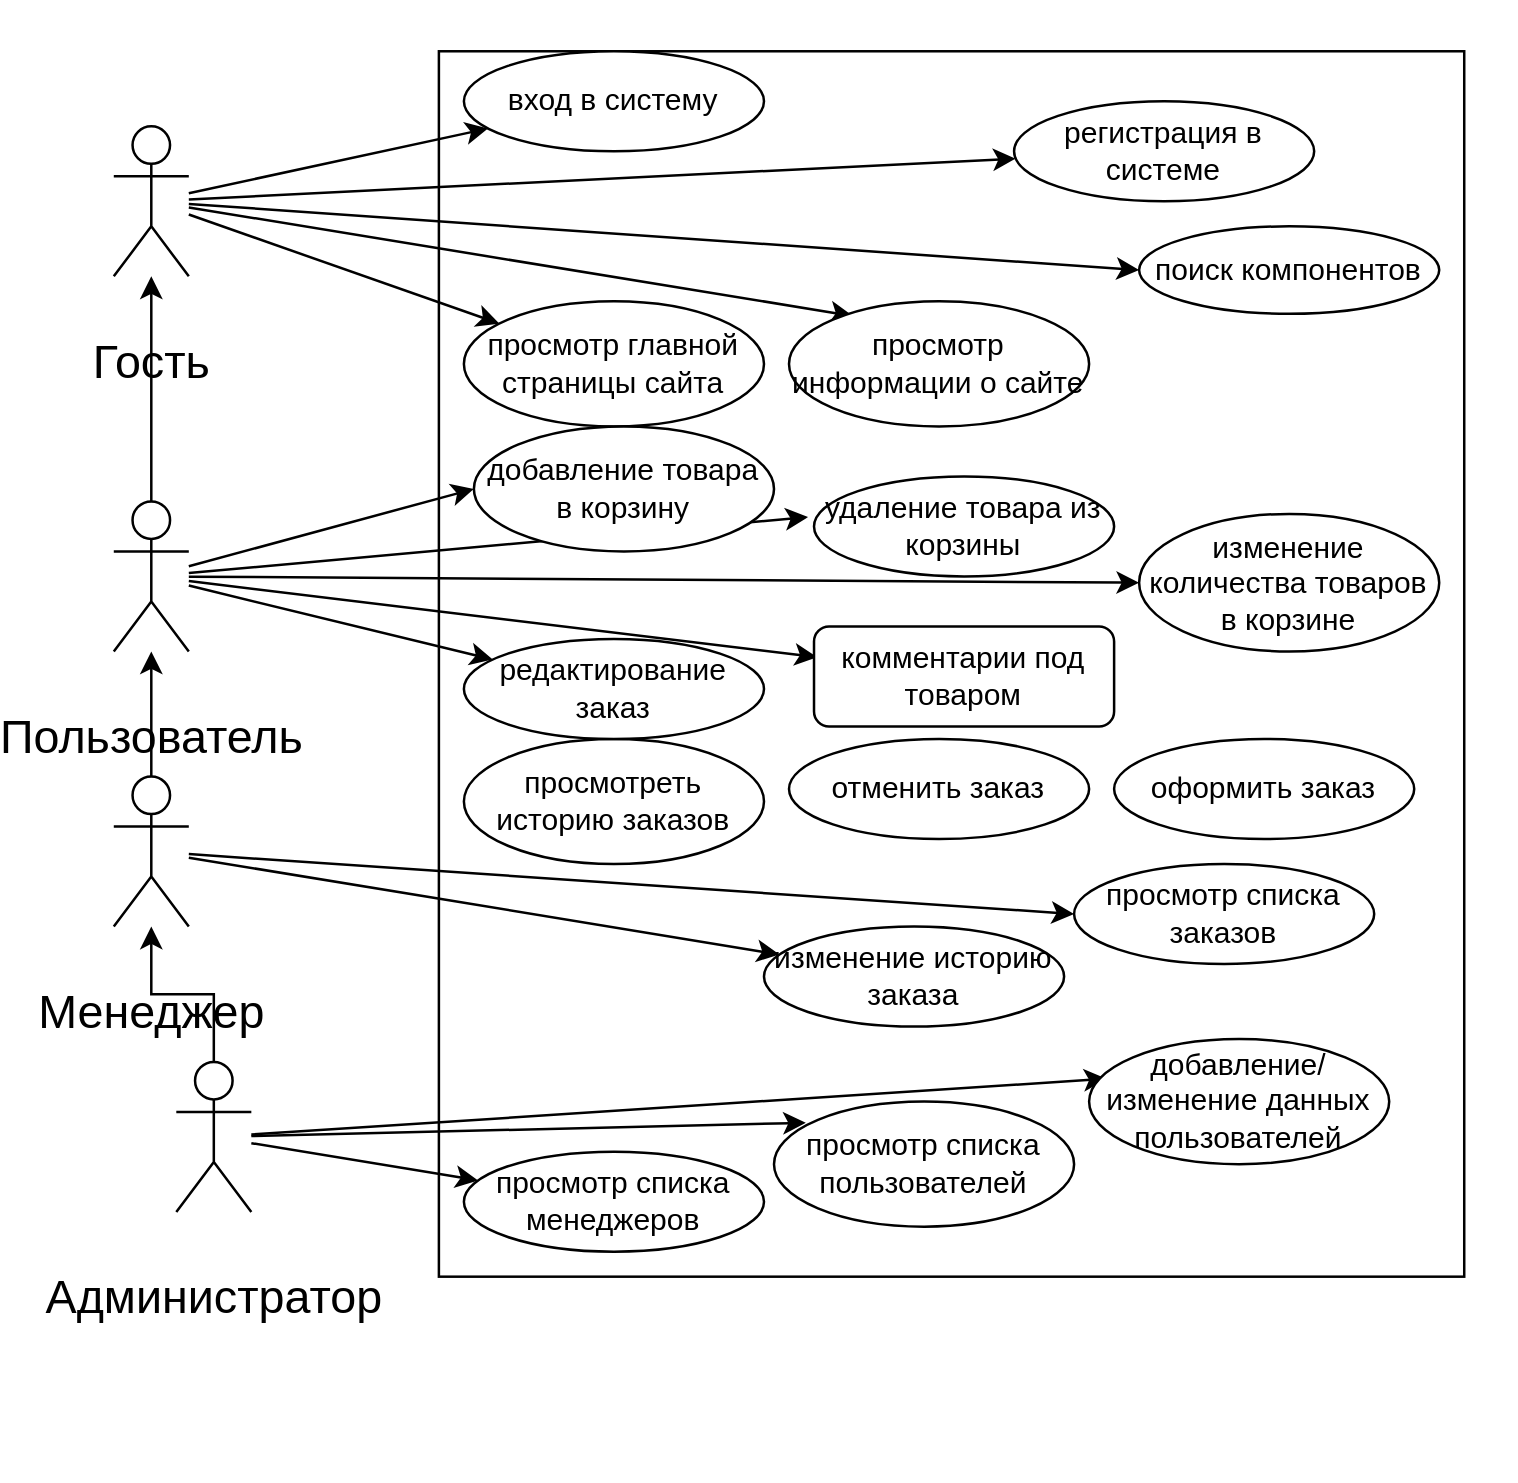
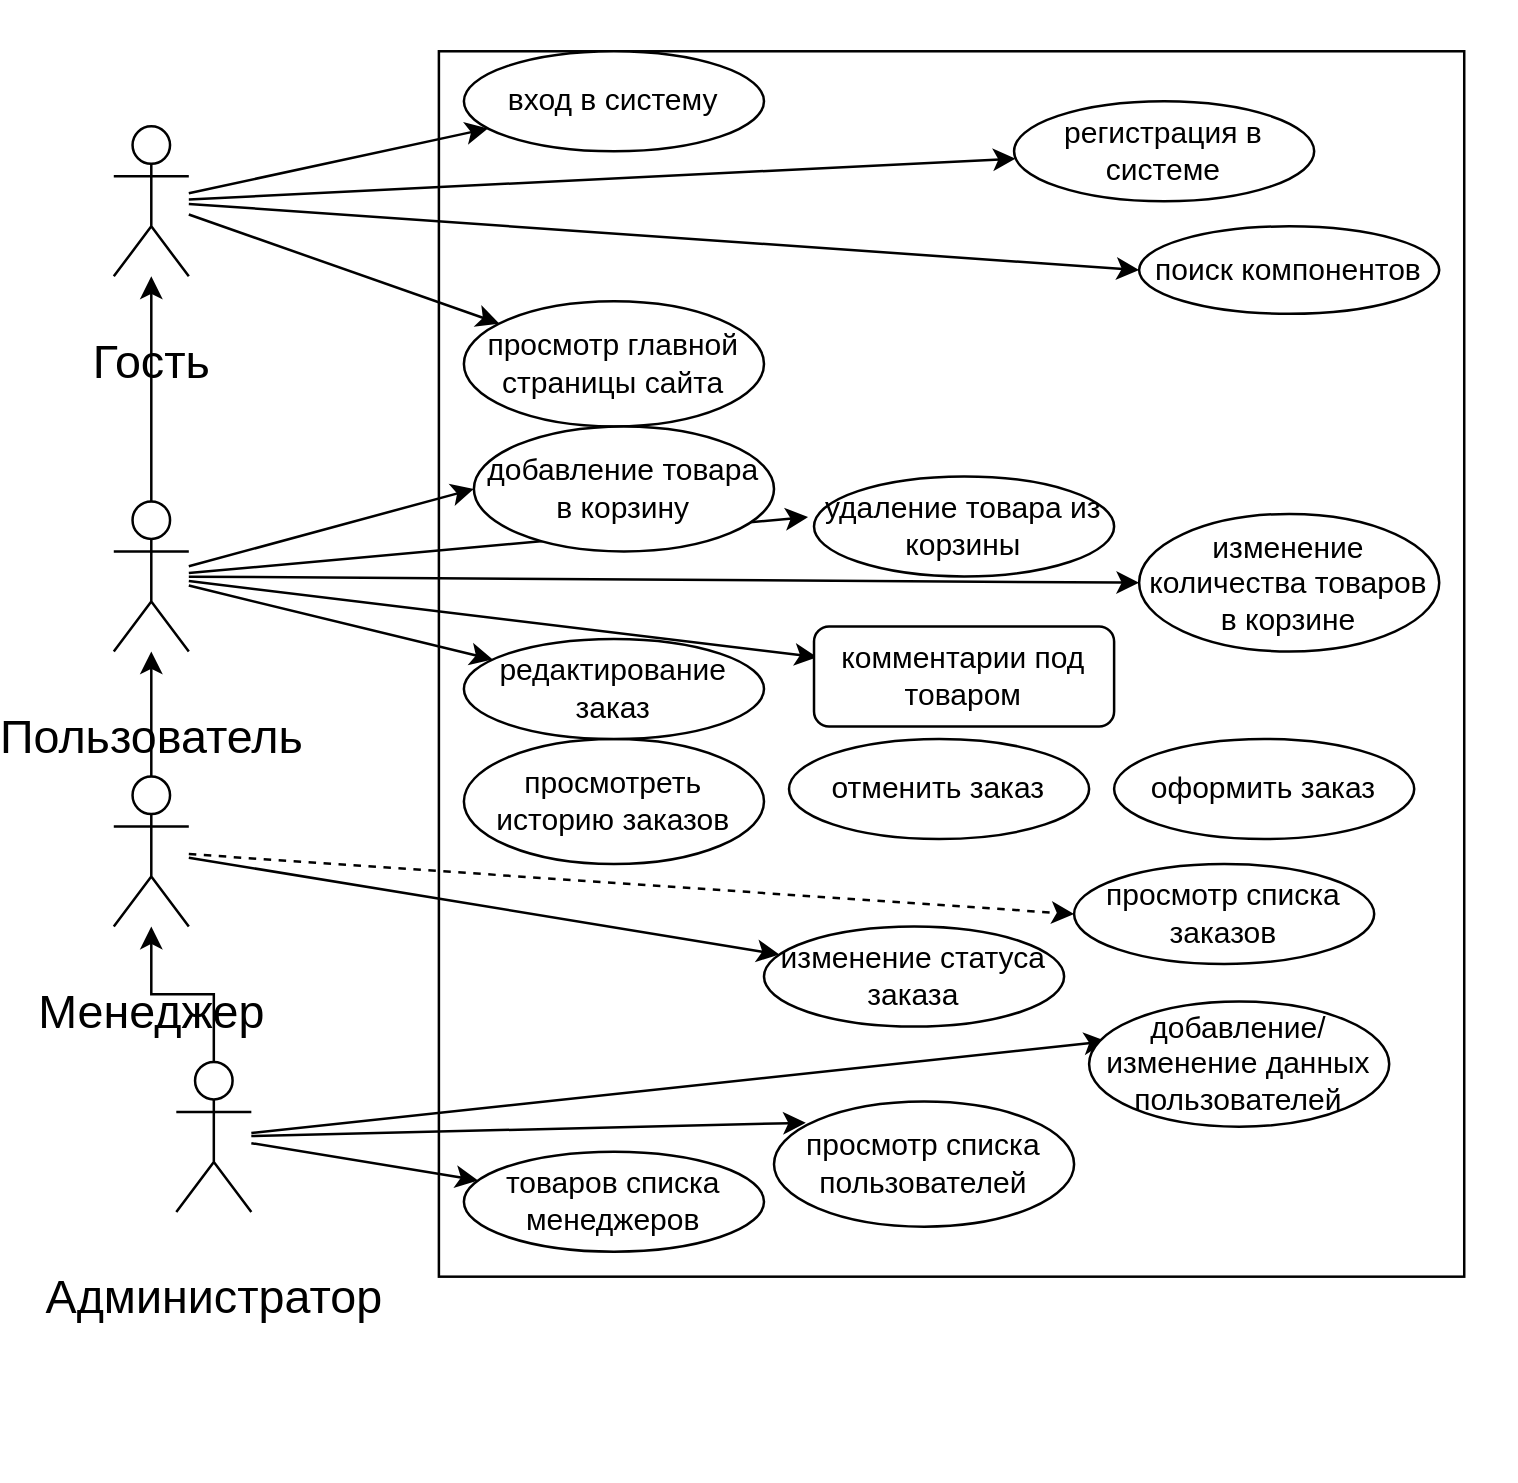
(513, 260) -> none
(939, 364) -> none
(624, 883) -> (624, 883)
(914, 976) -> (914, 976)
(1239, 1101) -> (1239, 1064)
(614, 1201) -> (614, 1201)
